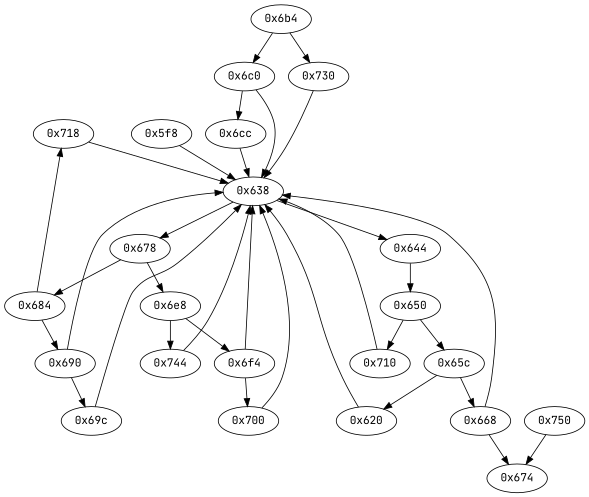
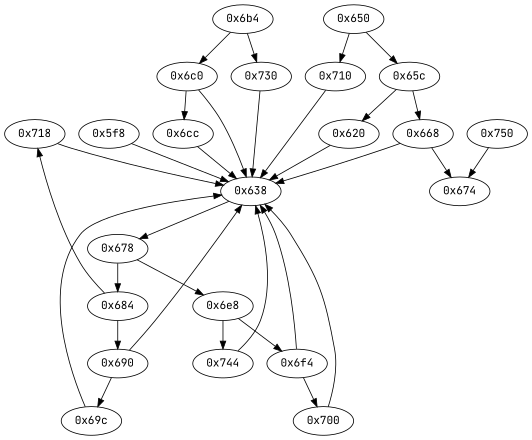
(410, 249) -> none
